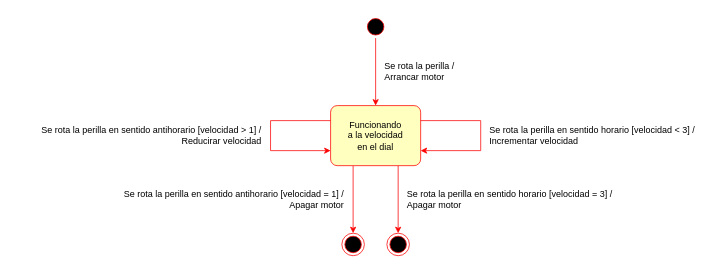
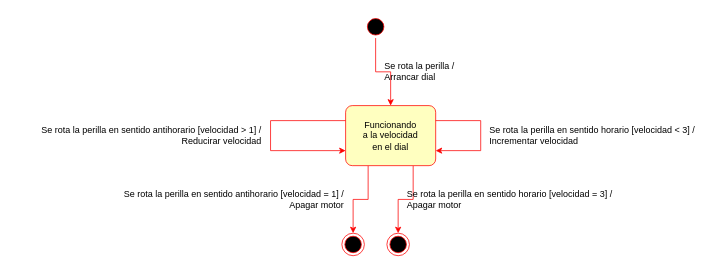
(425, 72) -> (425, 72)
(375, 135) -> (390, 135)
